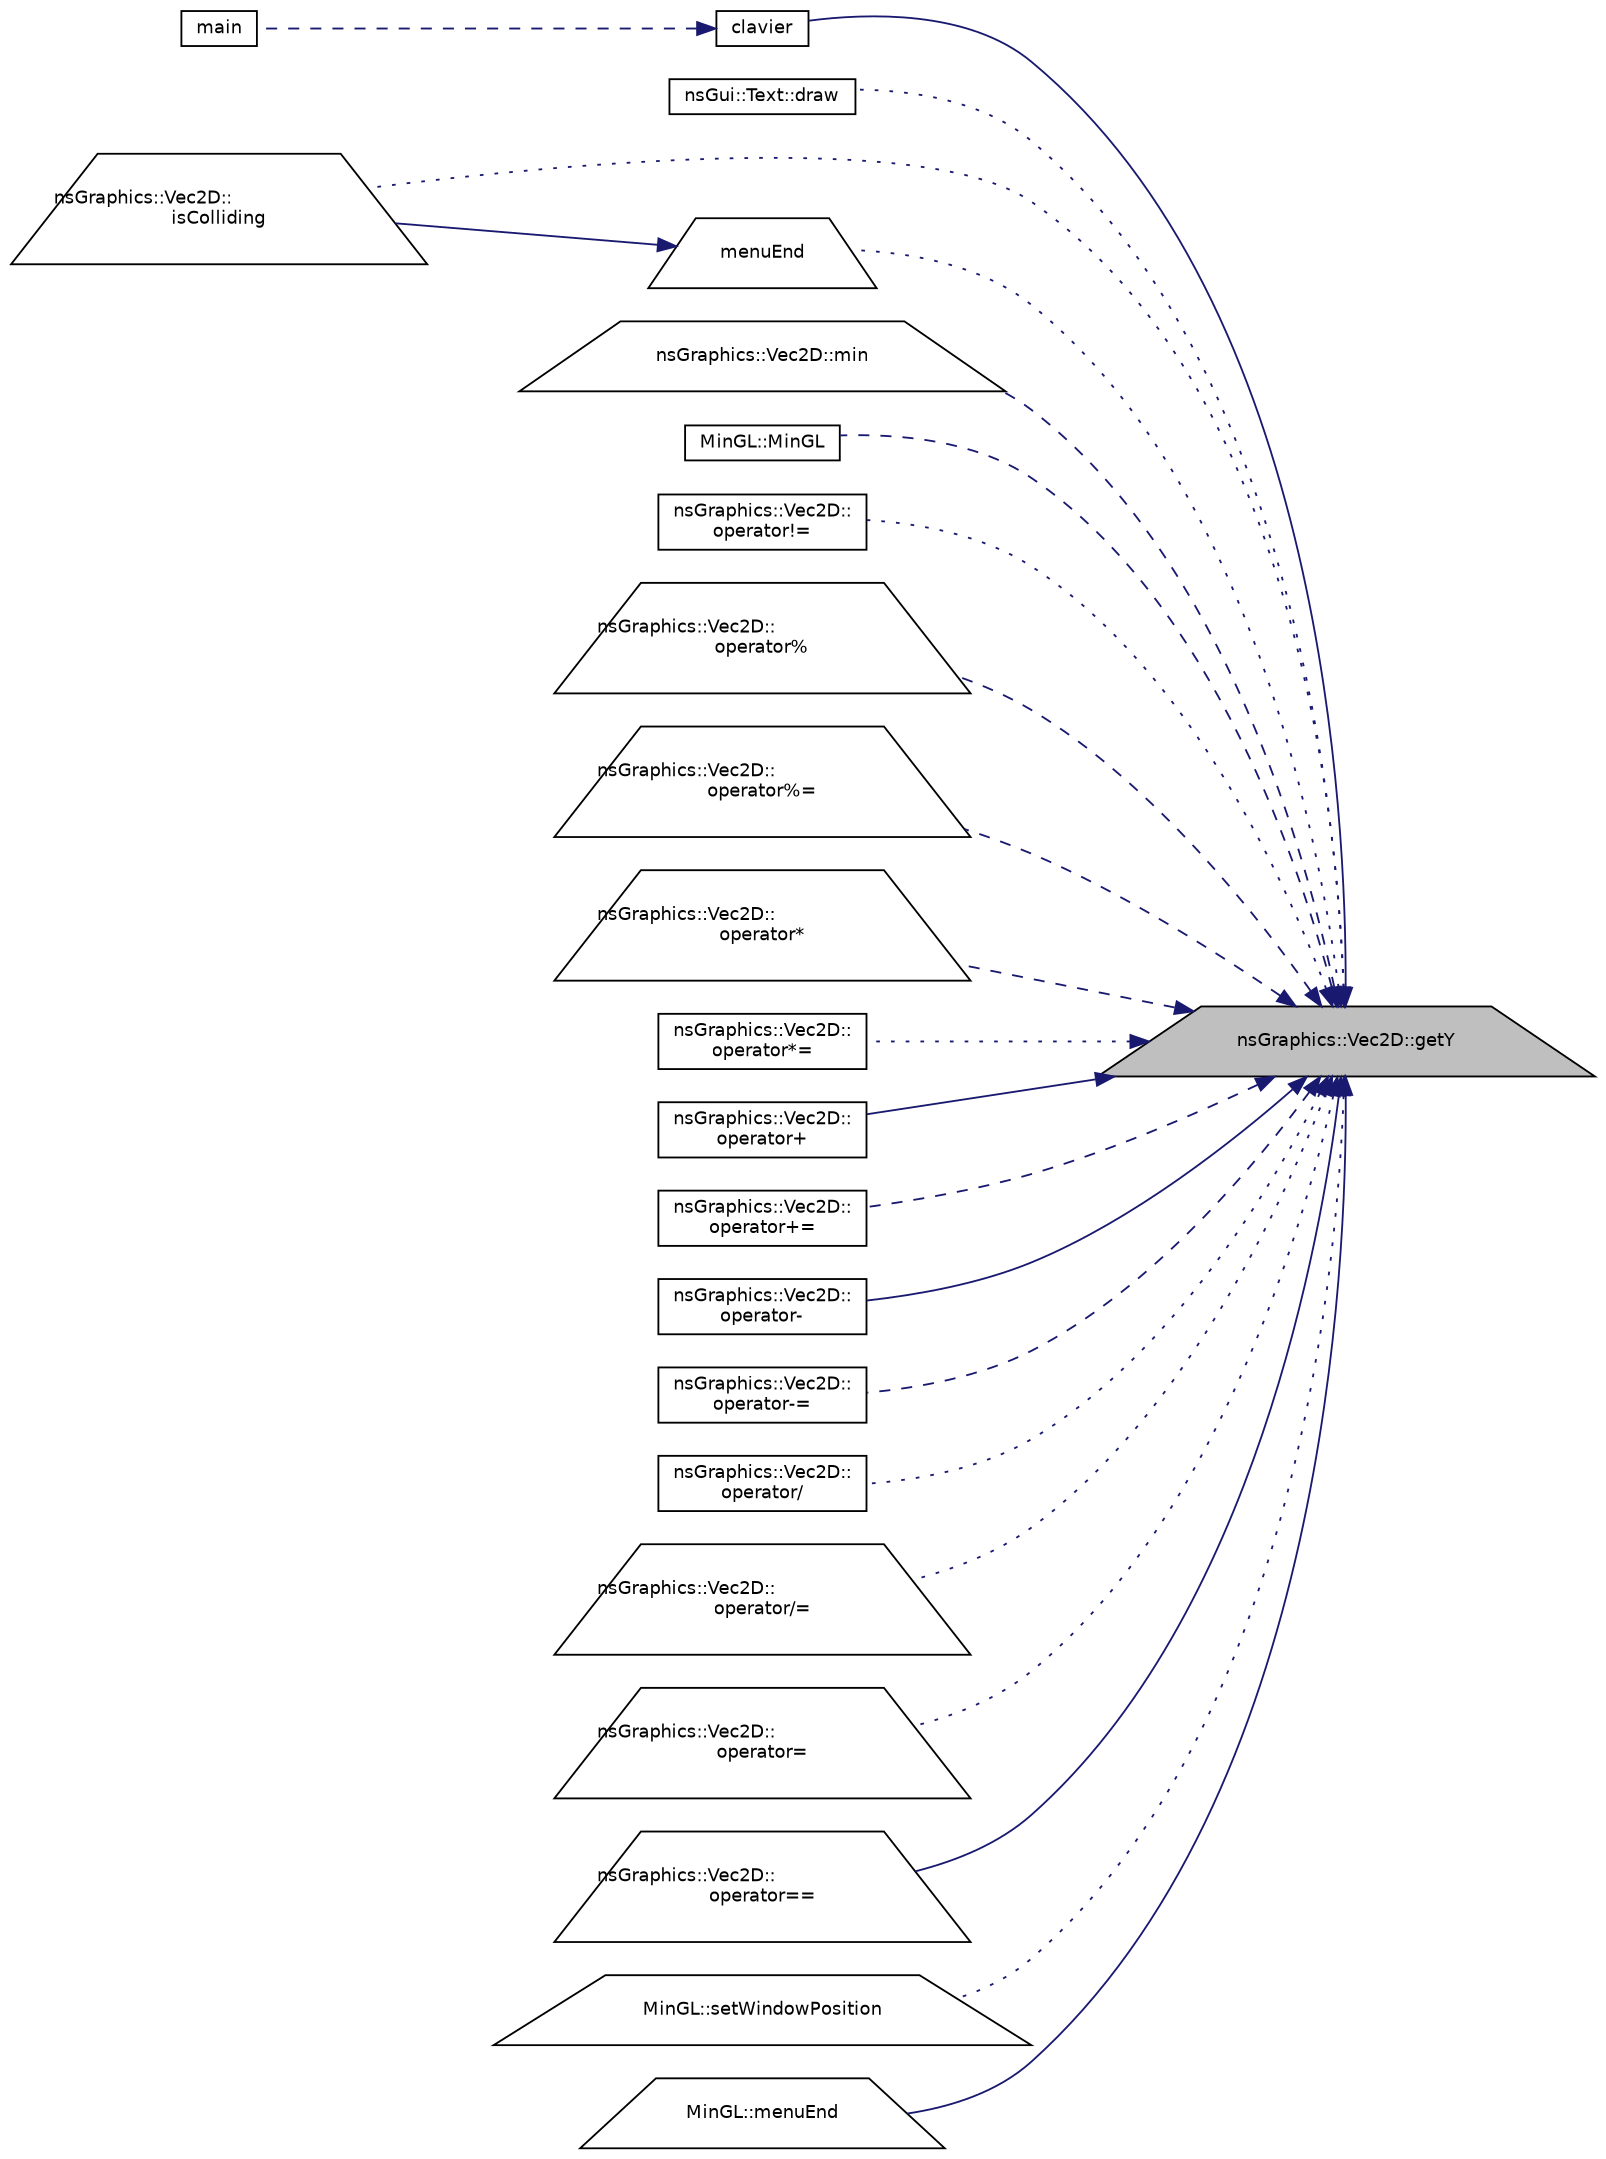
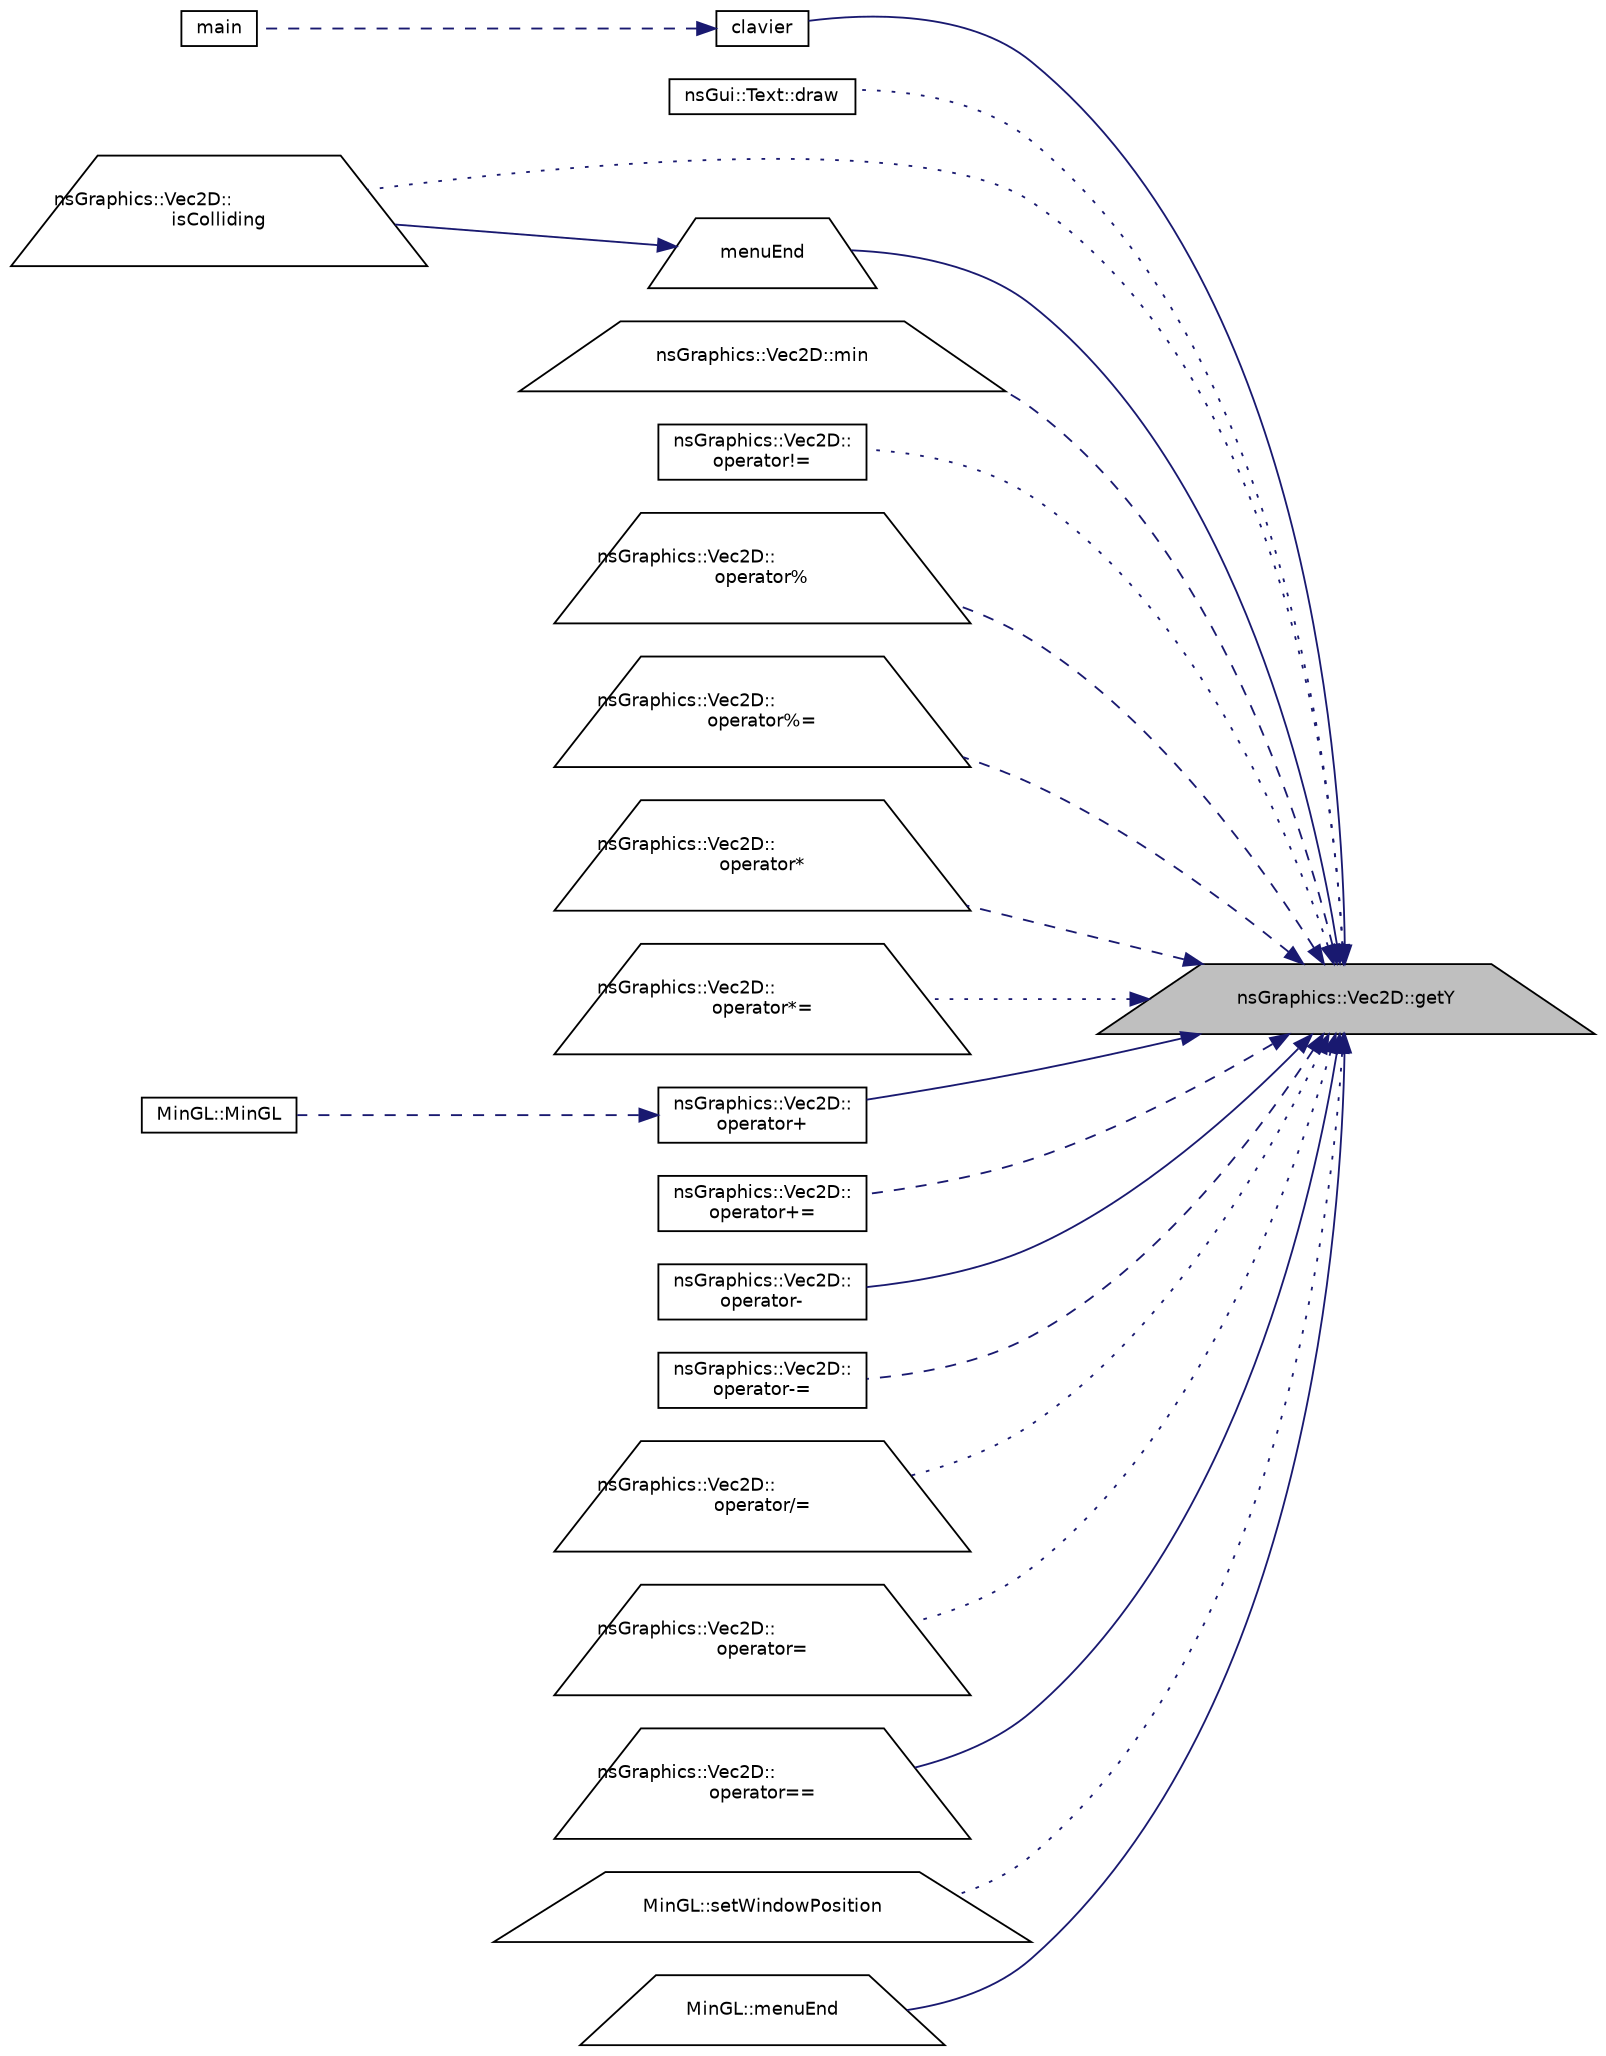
(1204, 531) -> (1196, 512)
(1171, 623) -> (468, 1115)
(762, 1041) -> (762, 999)
(762, 1483) -> none
